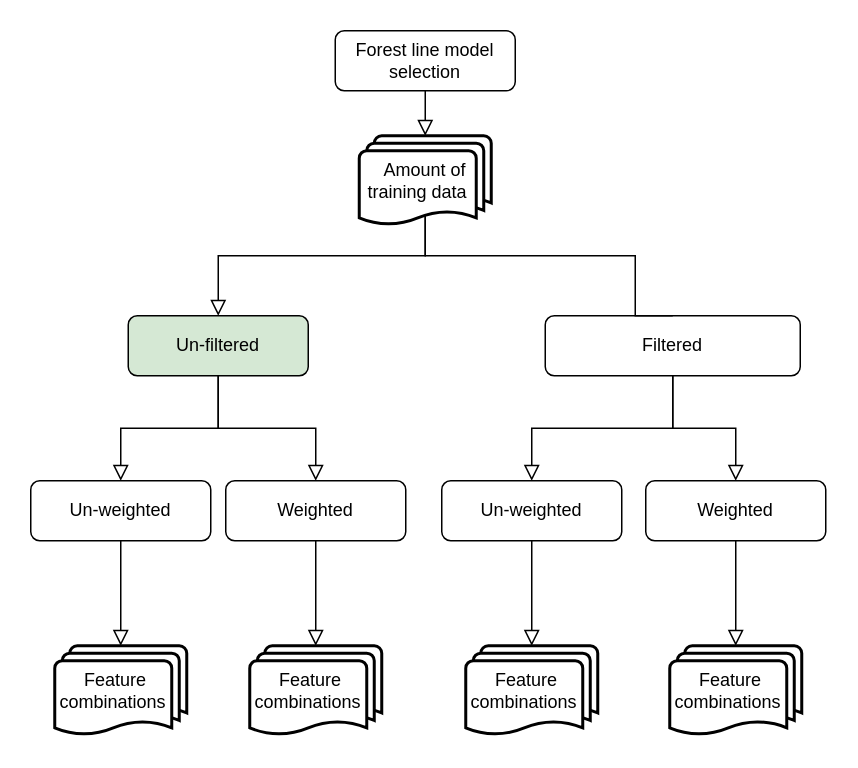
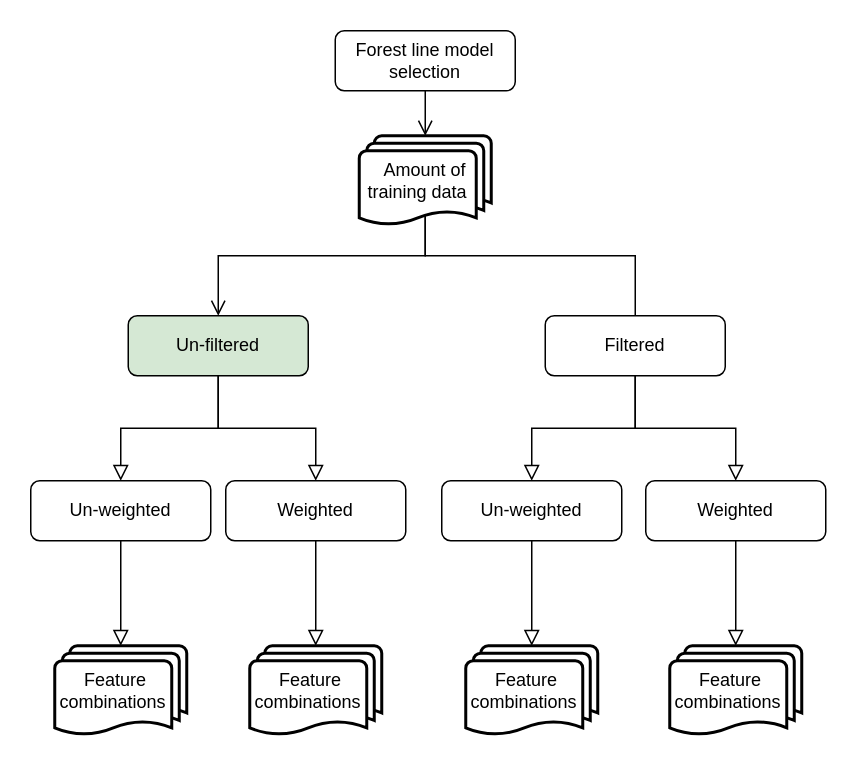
(425, 120) -> (425, 125)
(218, 299) -> (218, 305)
(673, 346) -> (635, 346)
